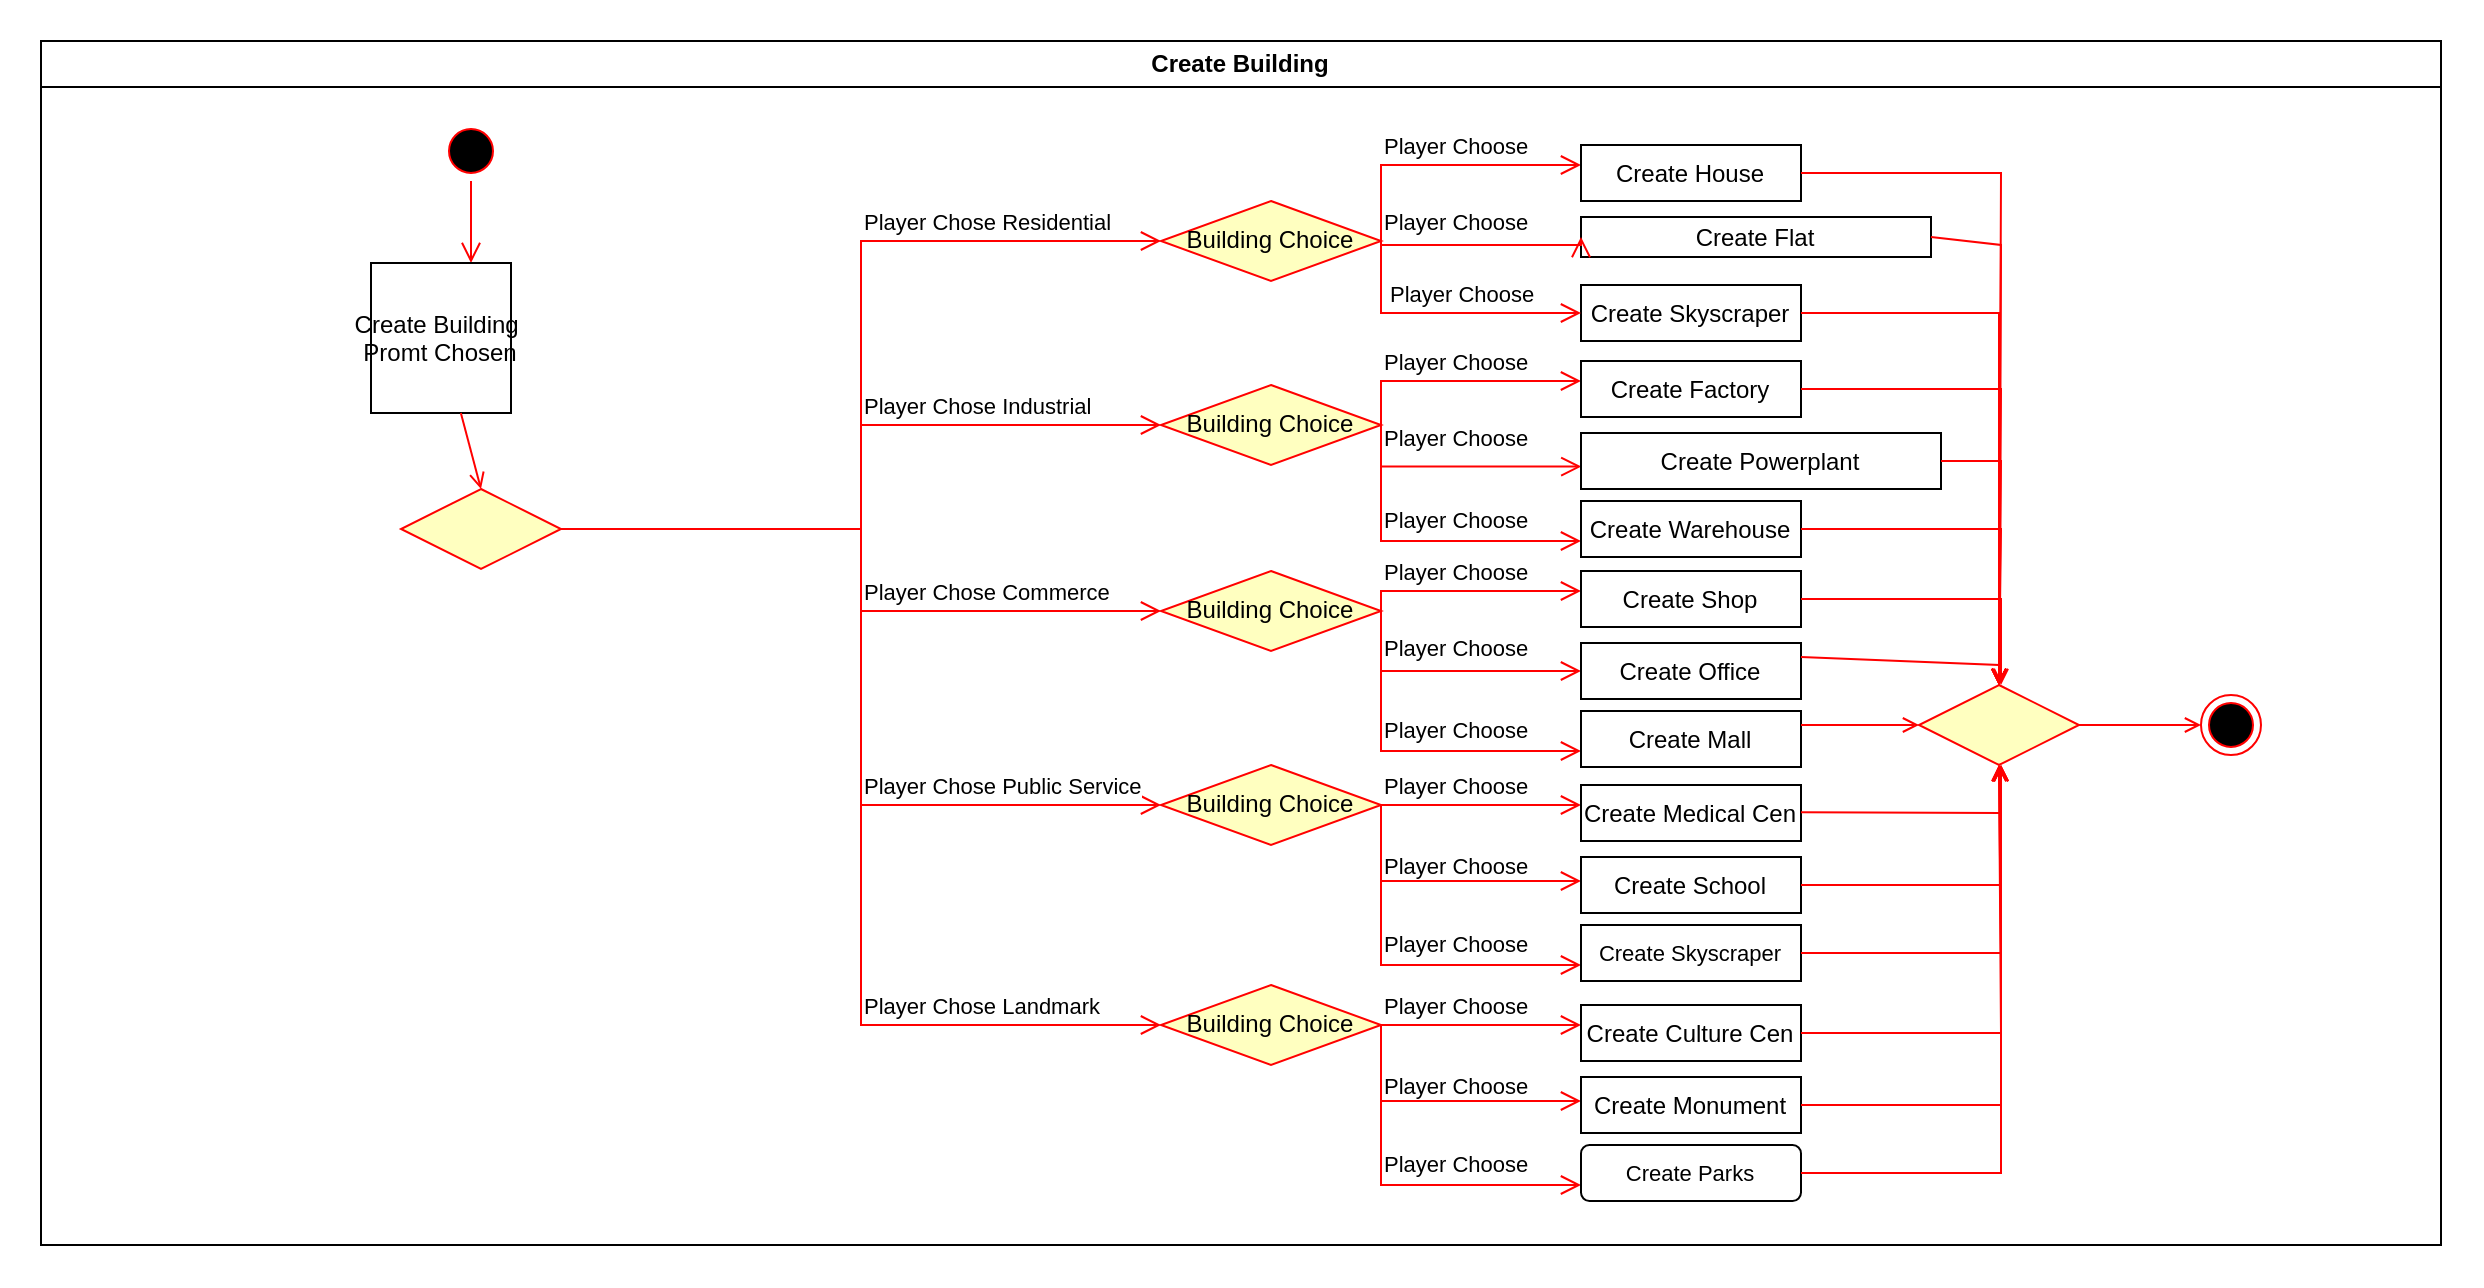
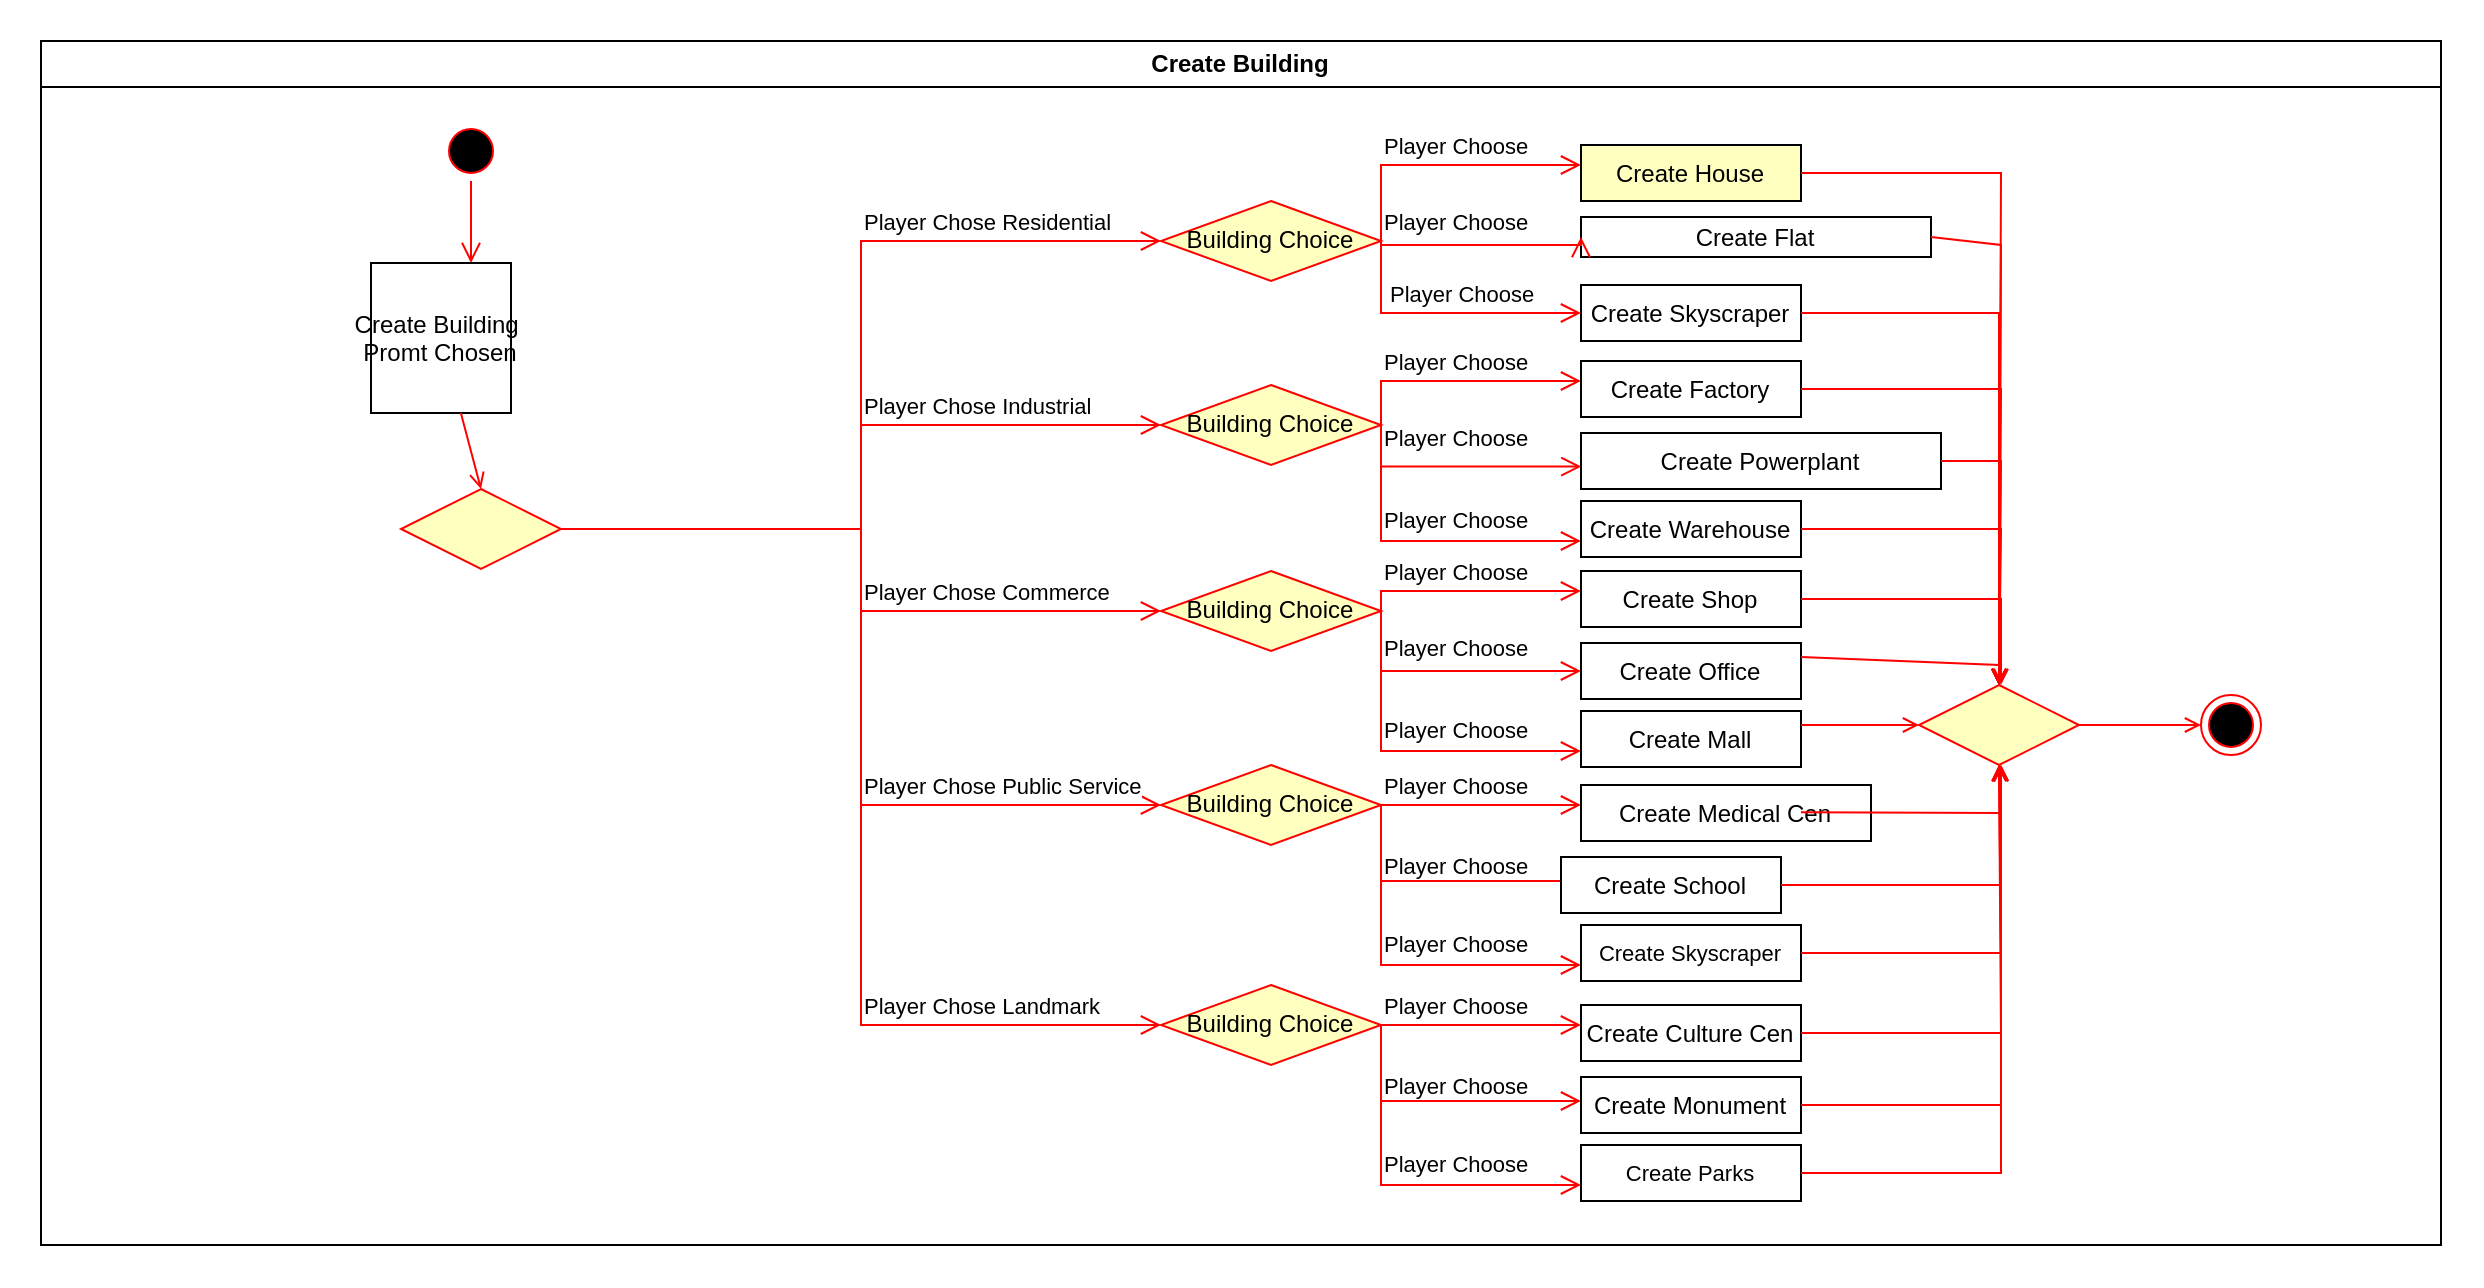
(1691, 173) -> (1691, 173)
(1691, 813) -> (1726, 813)
(1691, 885) -> (1671, 885)
(1691, 1173) -> (1691, 1173)
